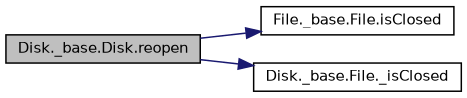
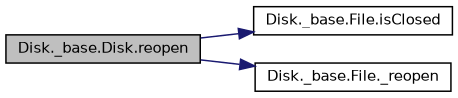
(357, 21) -> (353, 21)
(357, 77) -> (353, 77)
